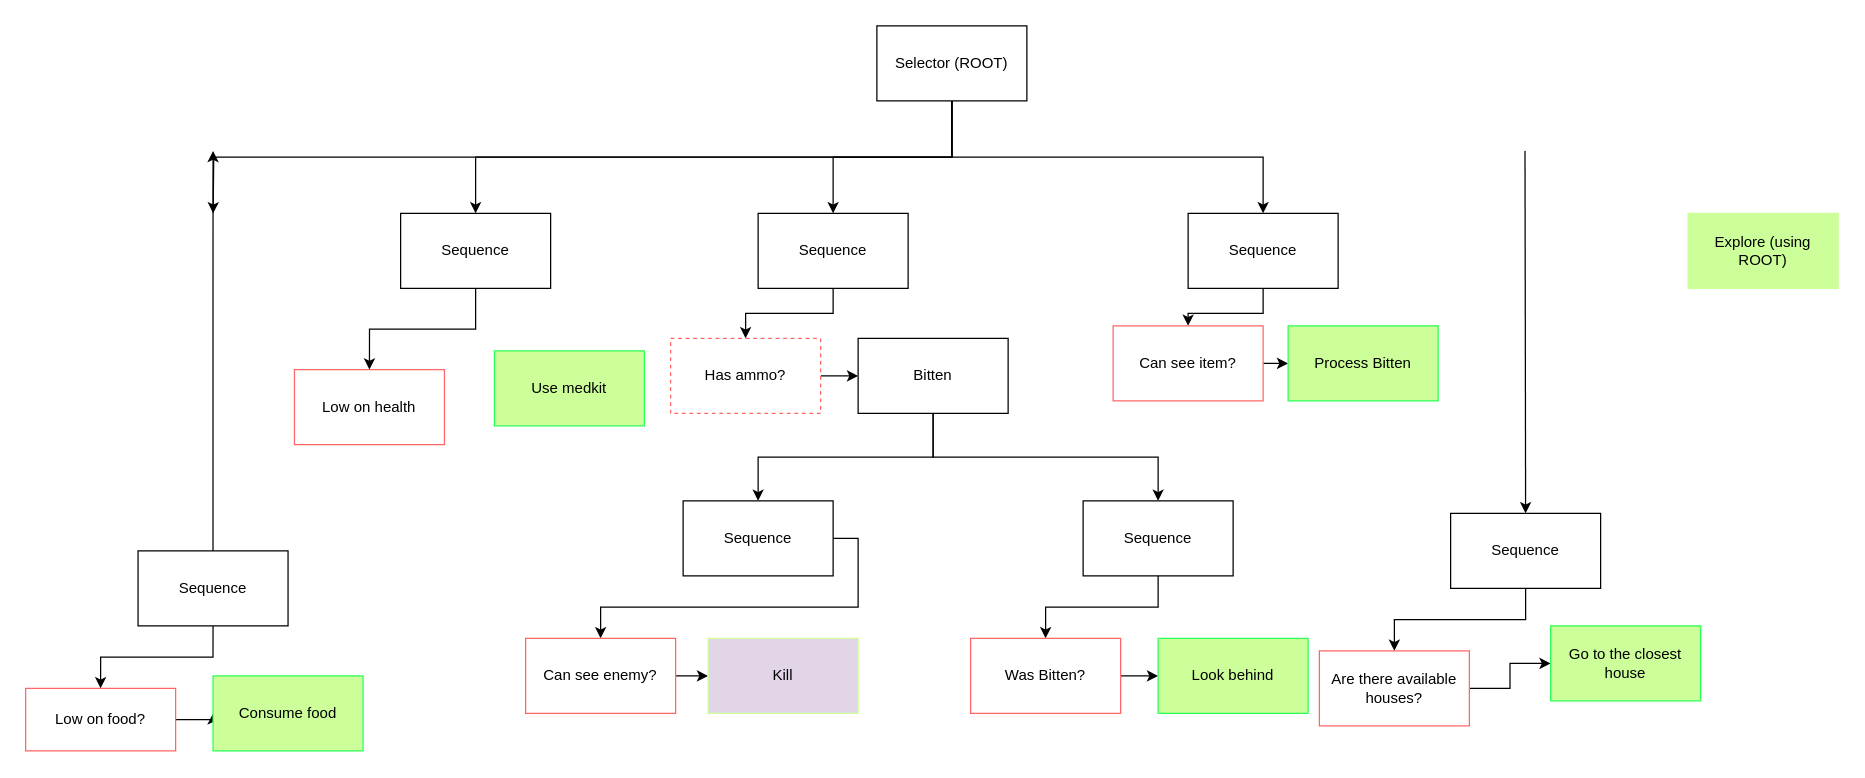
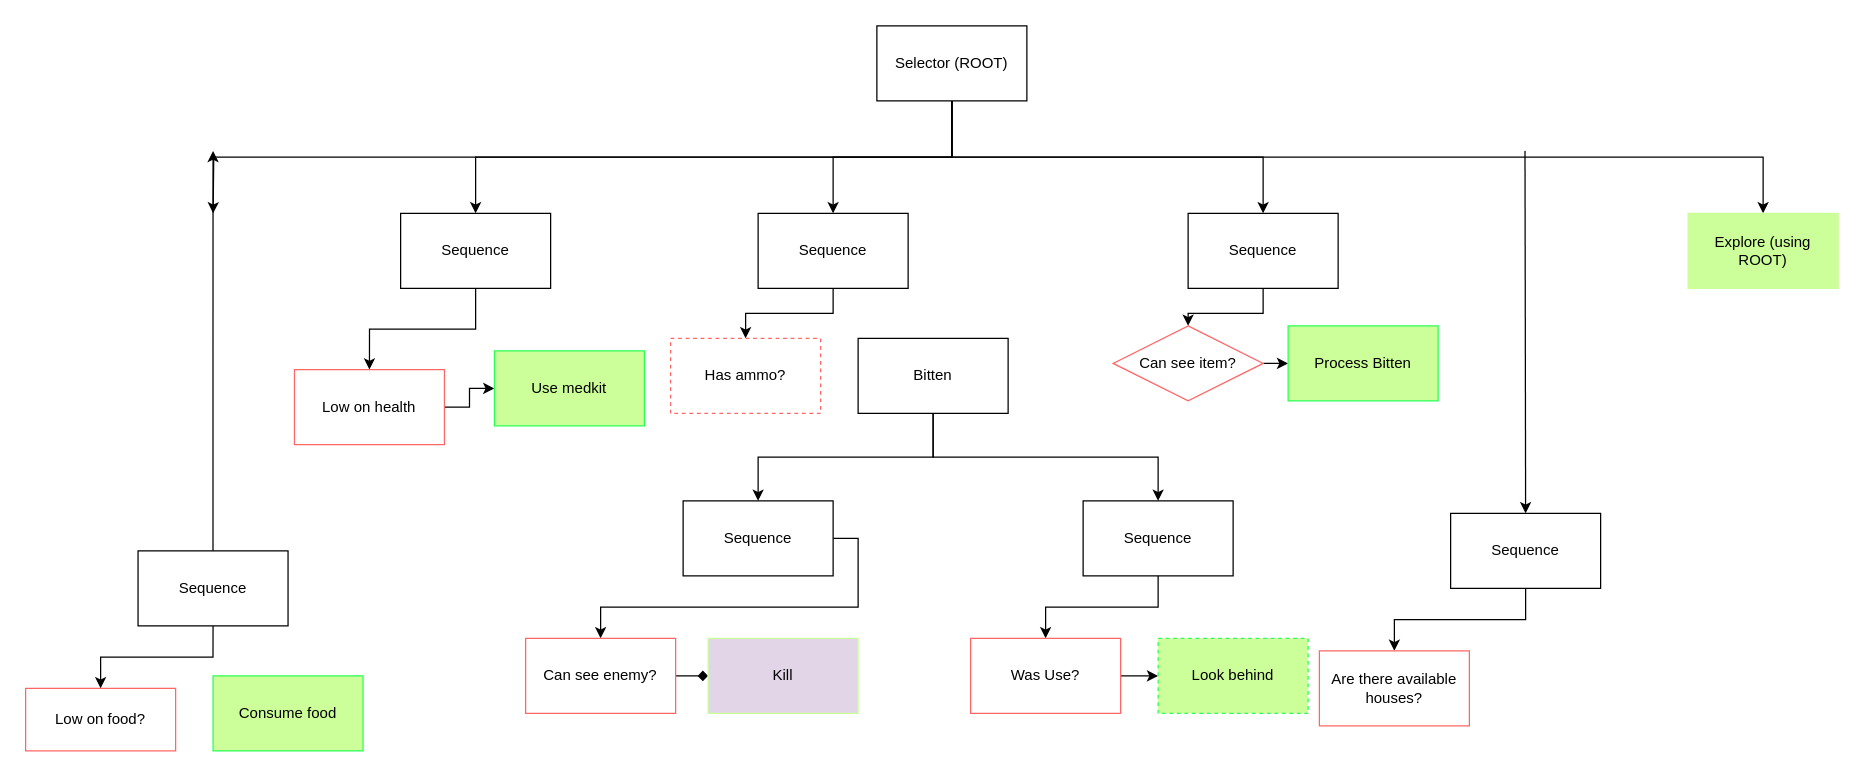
none -> (1538, 157)
(1188, 363) -> (1188, 363)
(835, 376) -> none
none -> (470, 403)
(1626, 663) -> none
(698, 676) -> (697, 676)
(1046, 676) -> (1046, 676)
(1233, 676) -> (1233, 676)
(1510, 680) -> none
(195, 719) -> none
